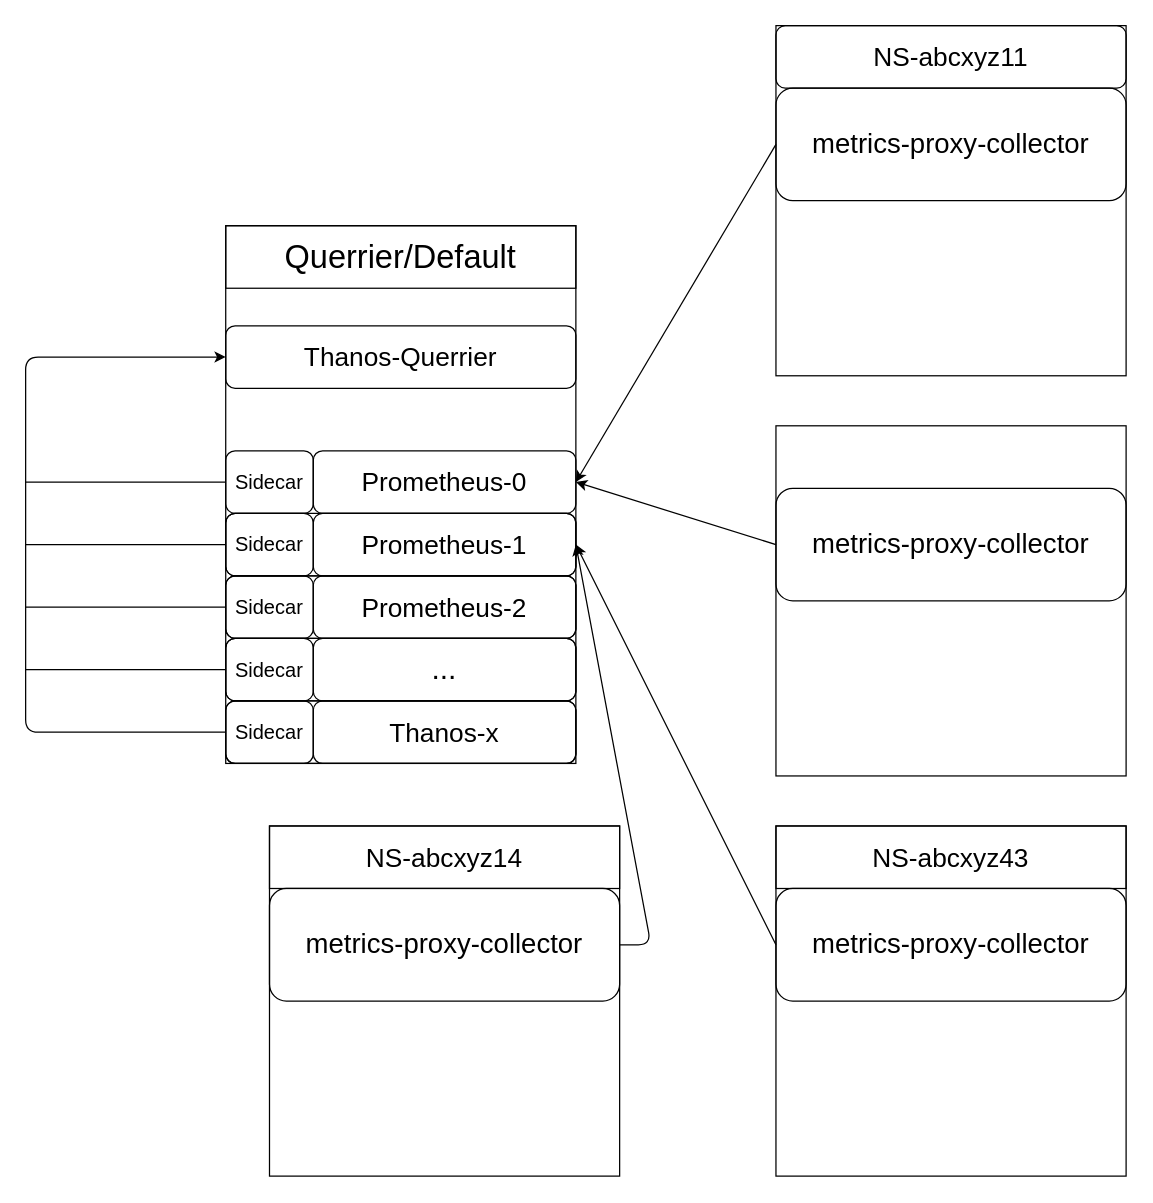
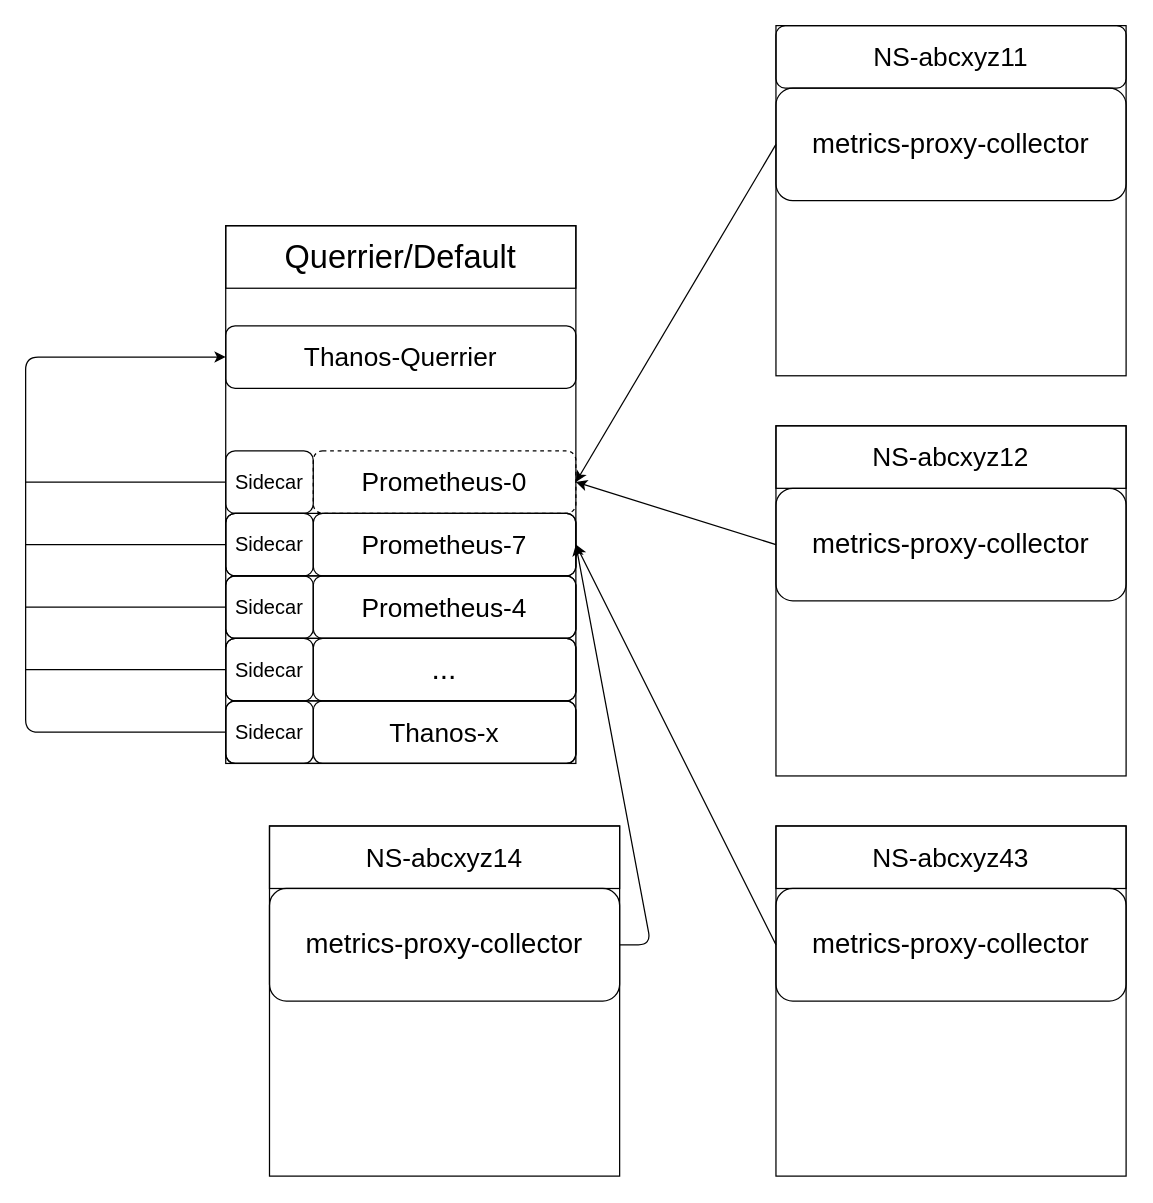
none -> (951, 457)
(444, 482) -> (444, 482)
(444, 544) -> (444, 544)
(444, 607) -> (444, 607)
